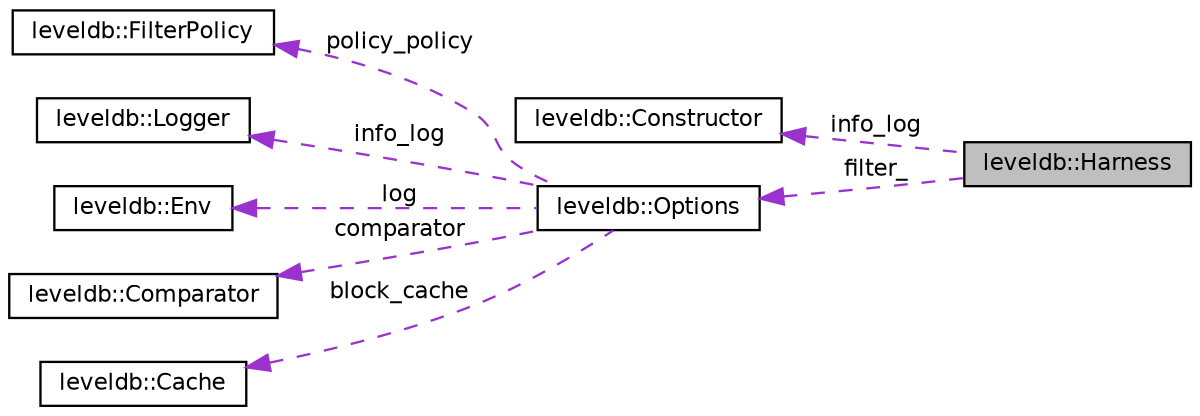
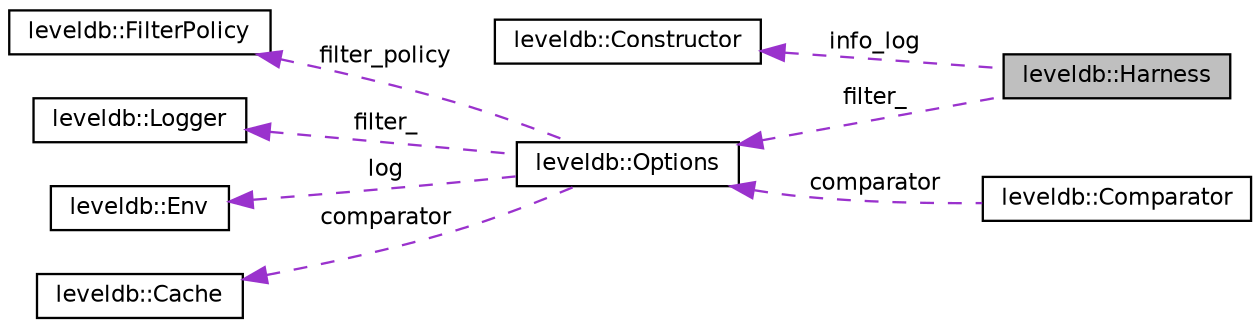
(397, 43) -> (383, 57)
(397, 135) -> (383, 124)
(420, 252) -> (868, 201)
(397, 293) -> (383, 219)
